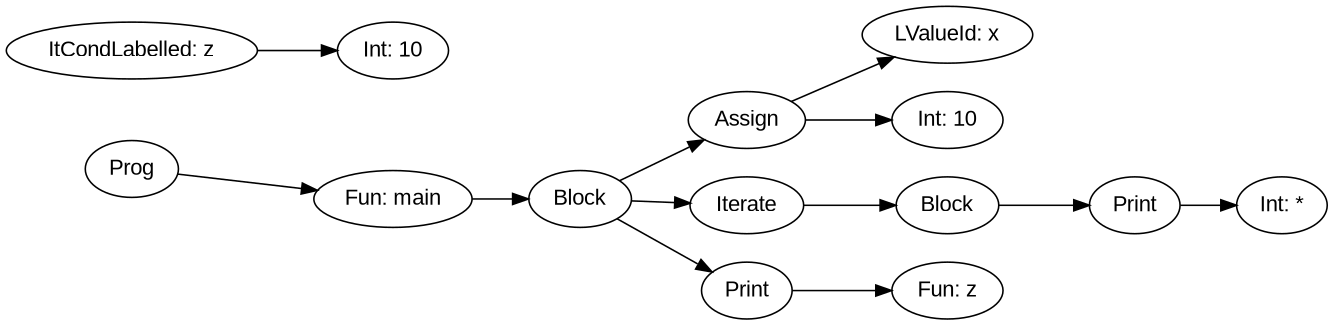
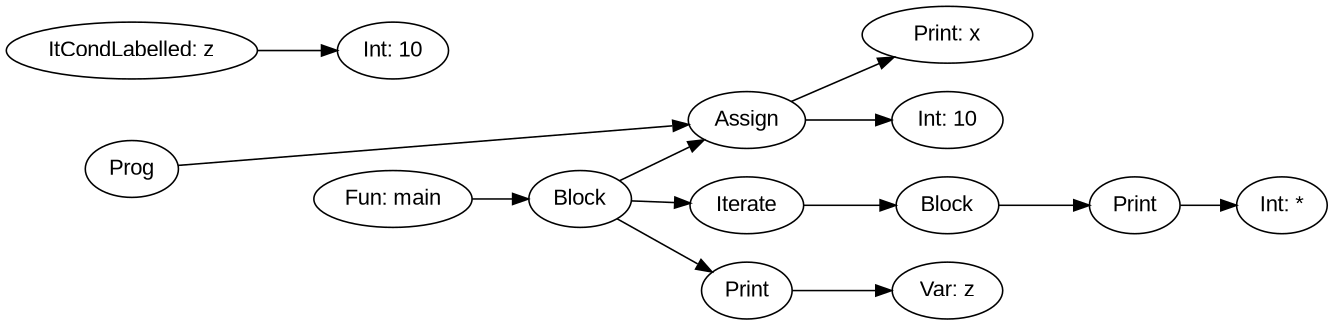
(947, 35) -> (947, 35)
(240, 181) -> (425, 146)
(947, 291) -> (947, 291)
